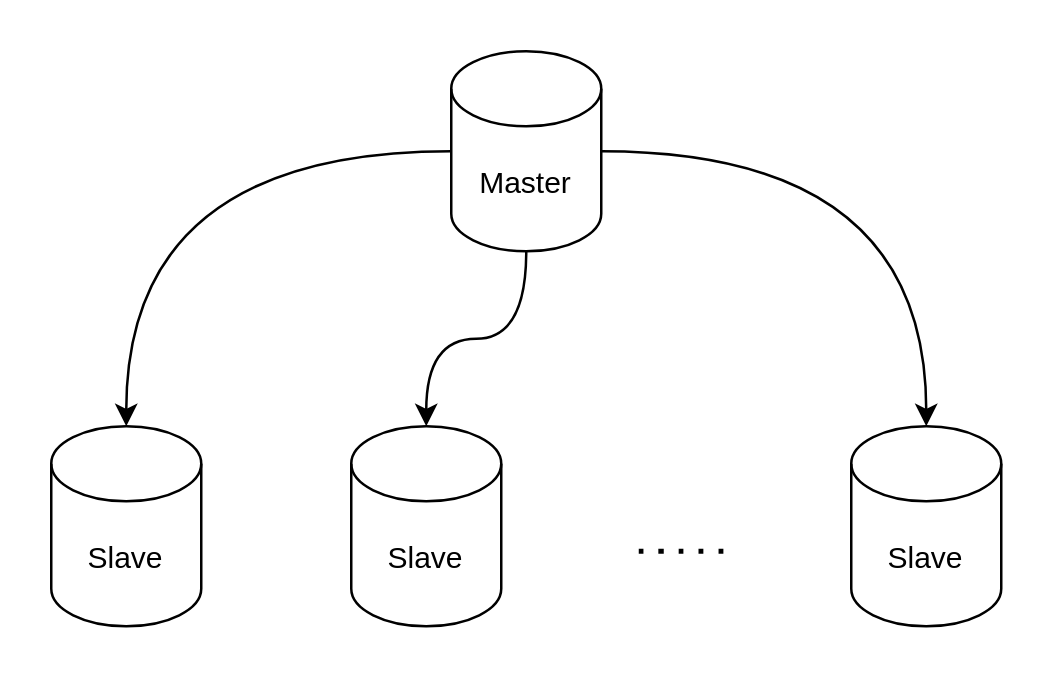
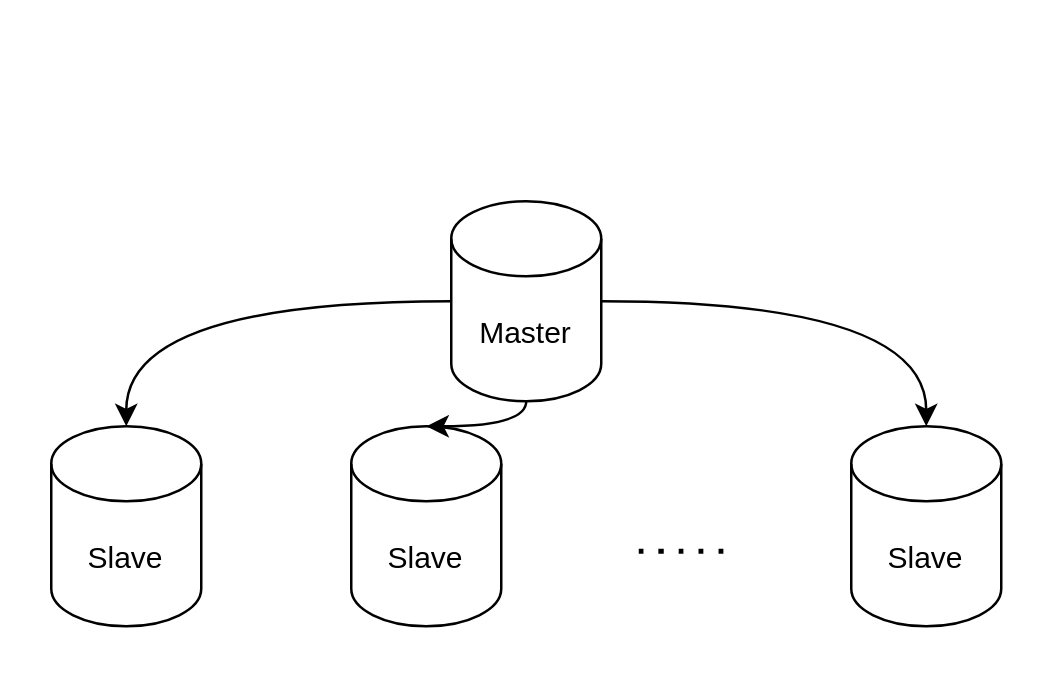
(526, 151) -> (526, 301)
